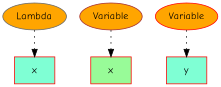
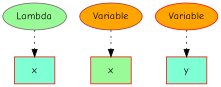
(35, 16) -> (35, 16)
